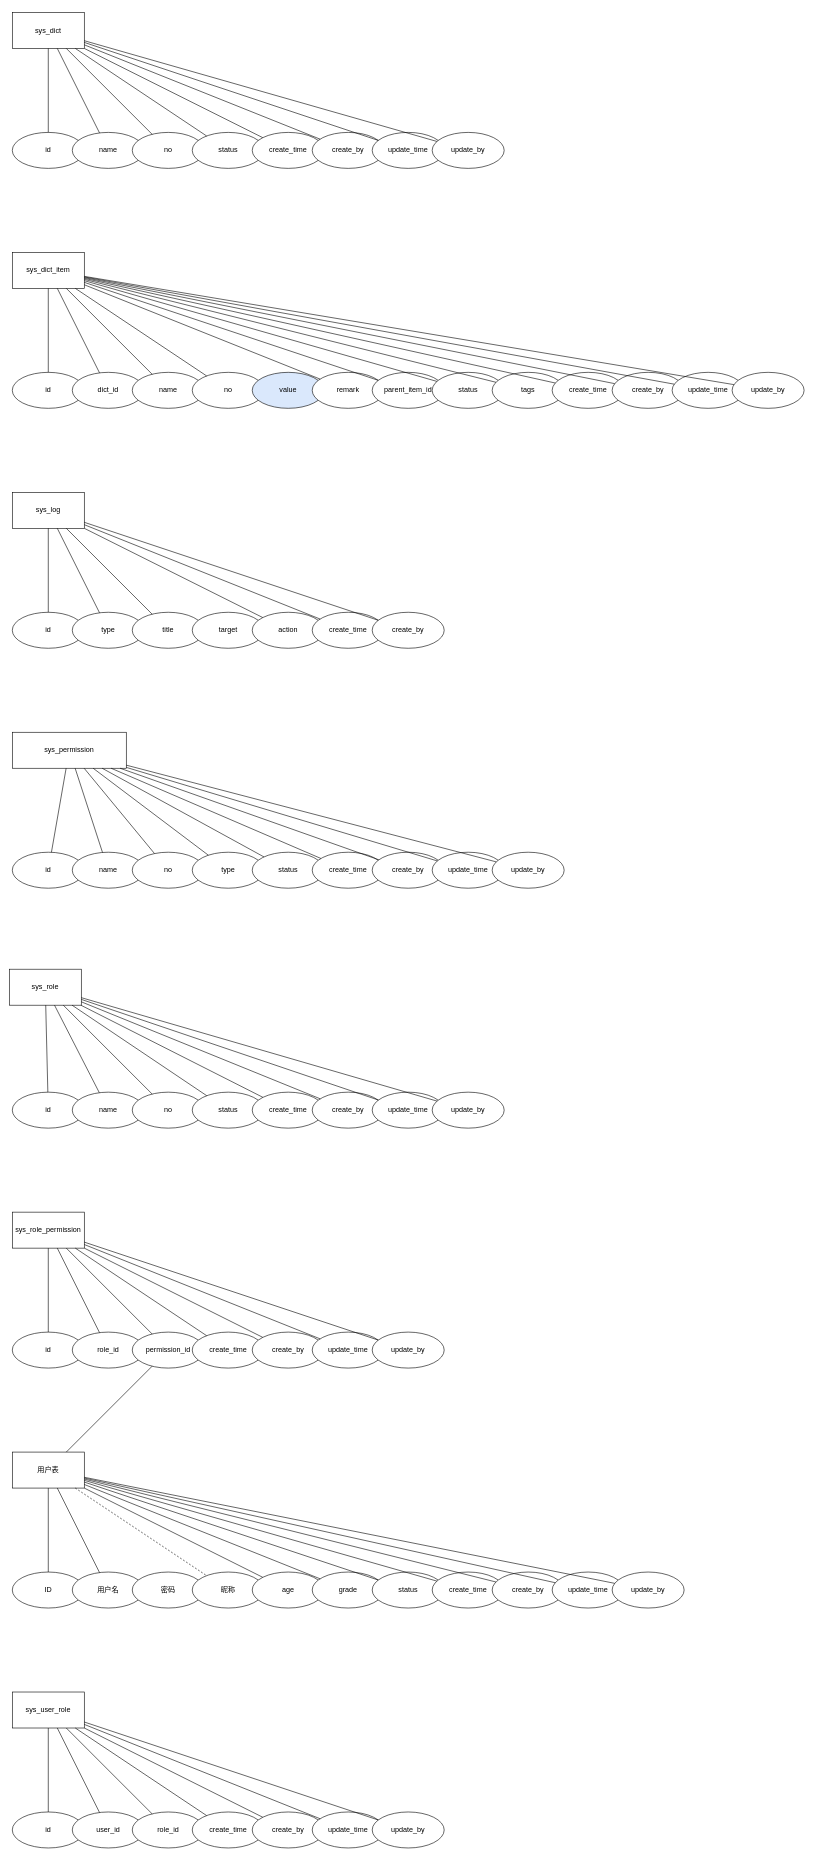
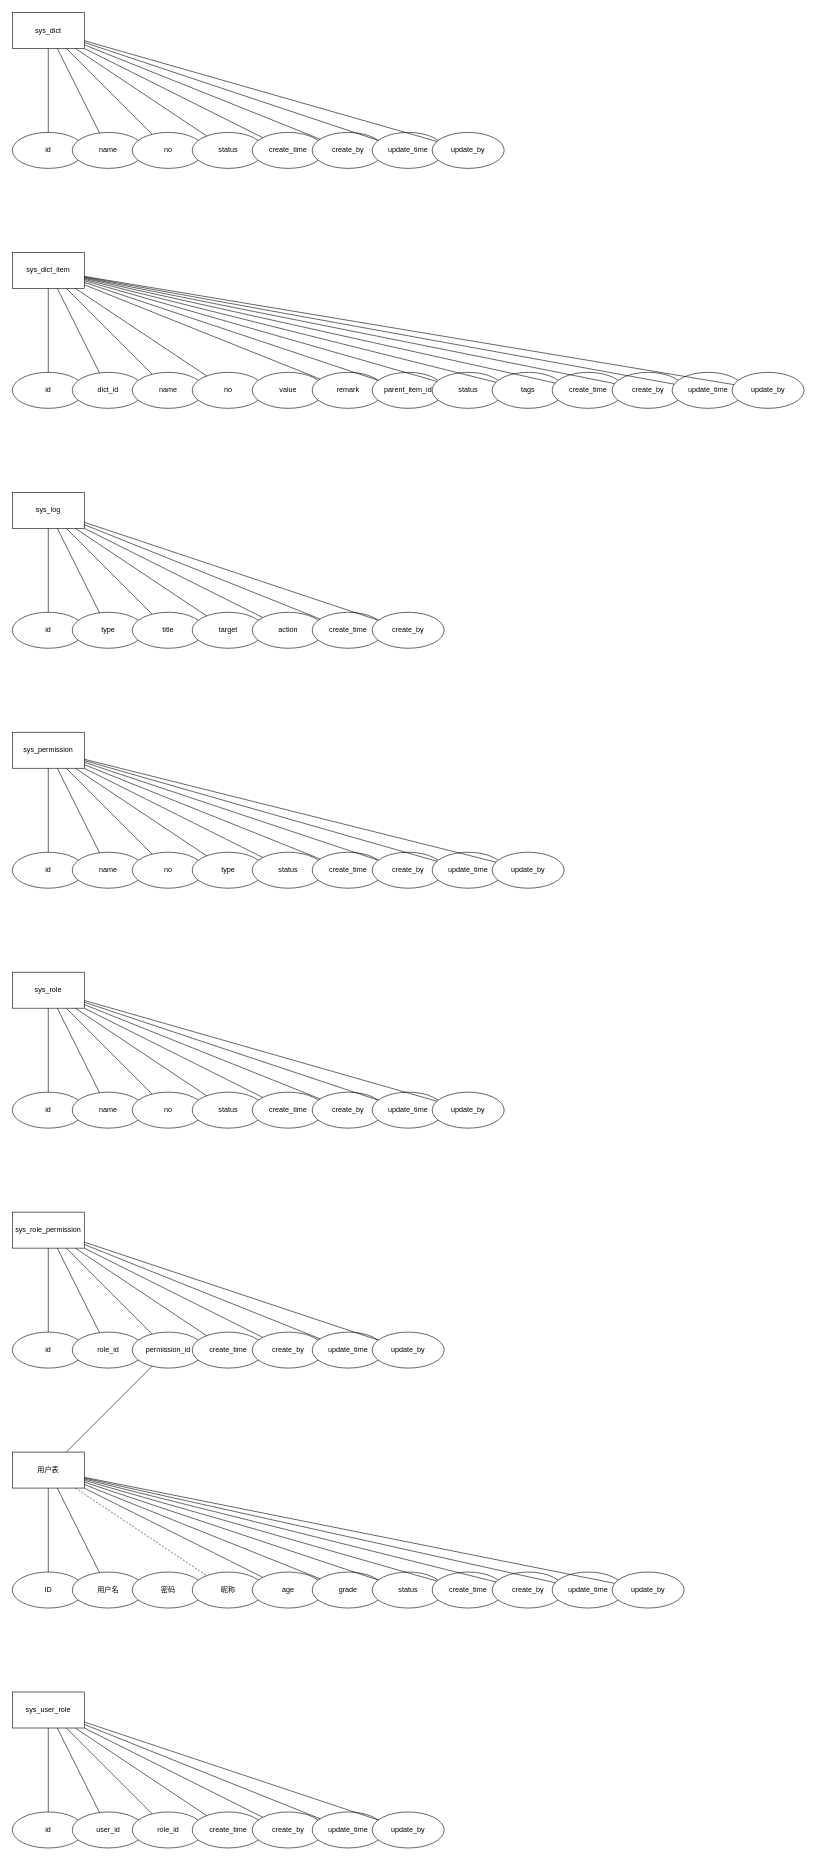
(288, 390) -> (288, 390)
none -> (141, 572)
(69, 750) -> (48, 750)
(45, 987) -> (48, 990)
